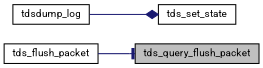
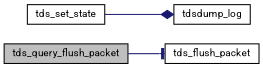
(118, 14) -> (133, 14)
(114, 54) -> (144, 54)
